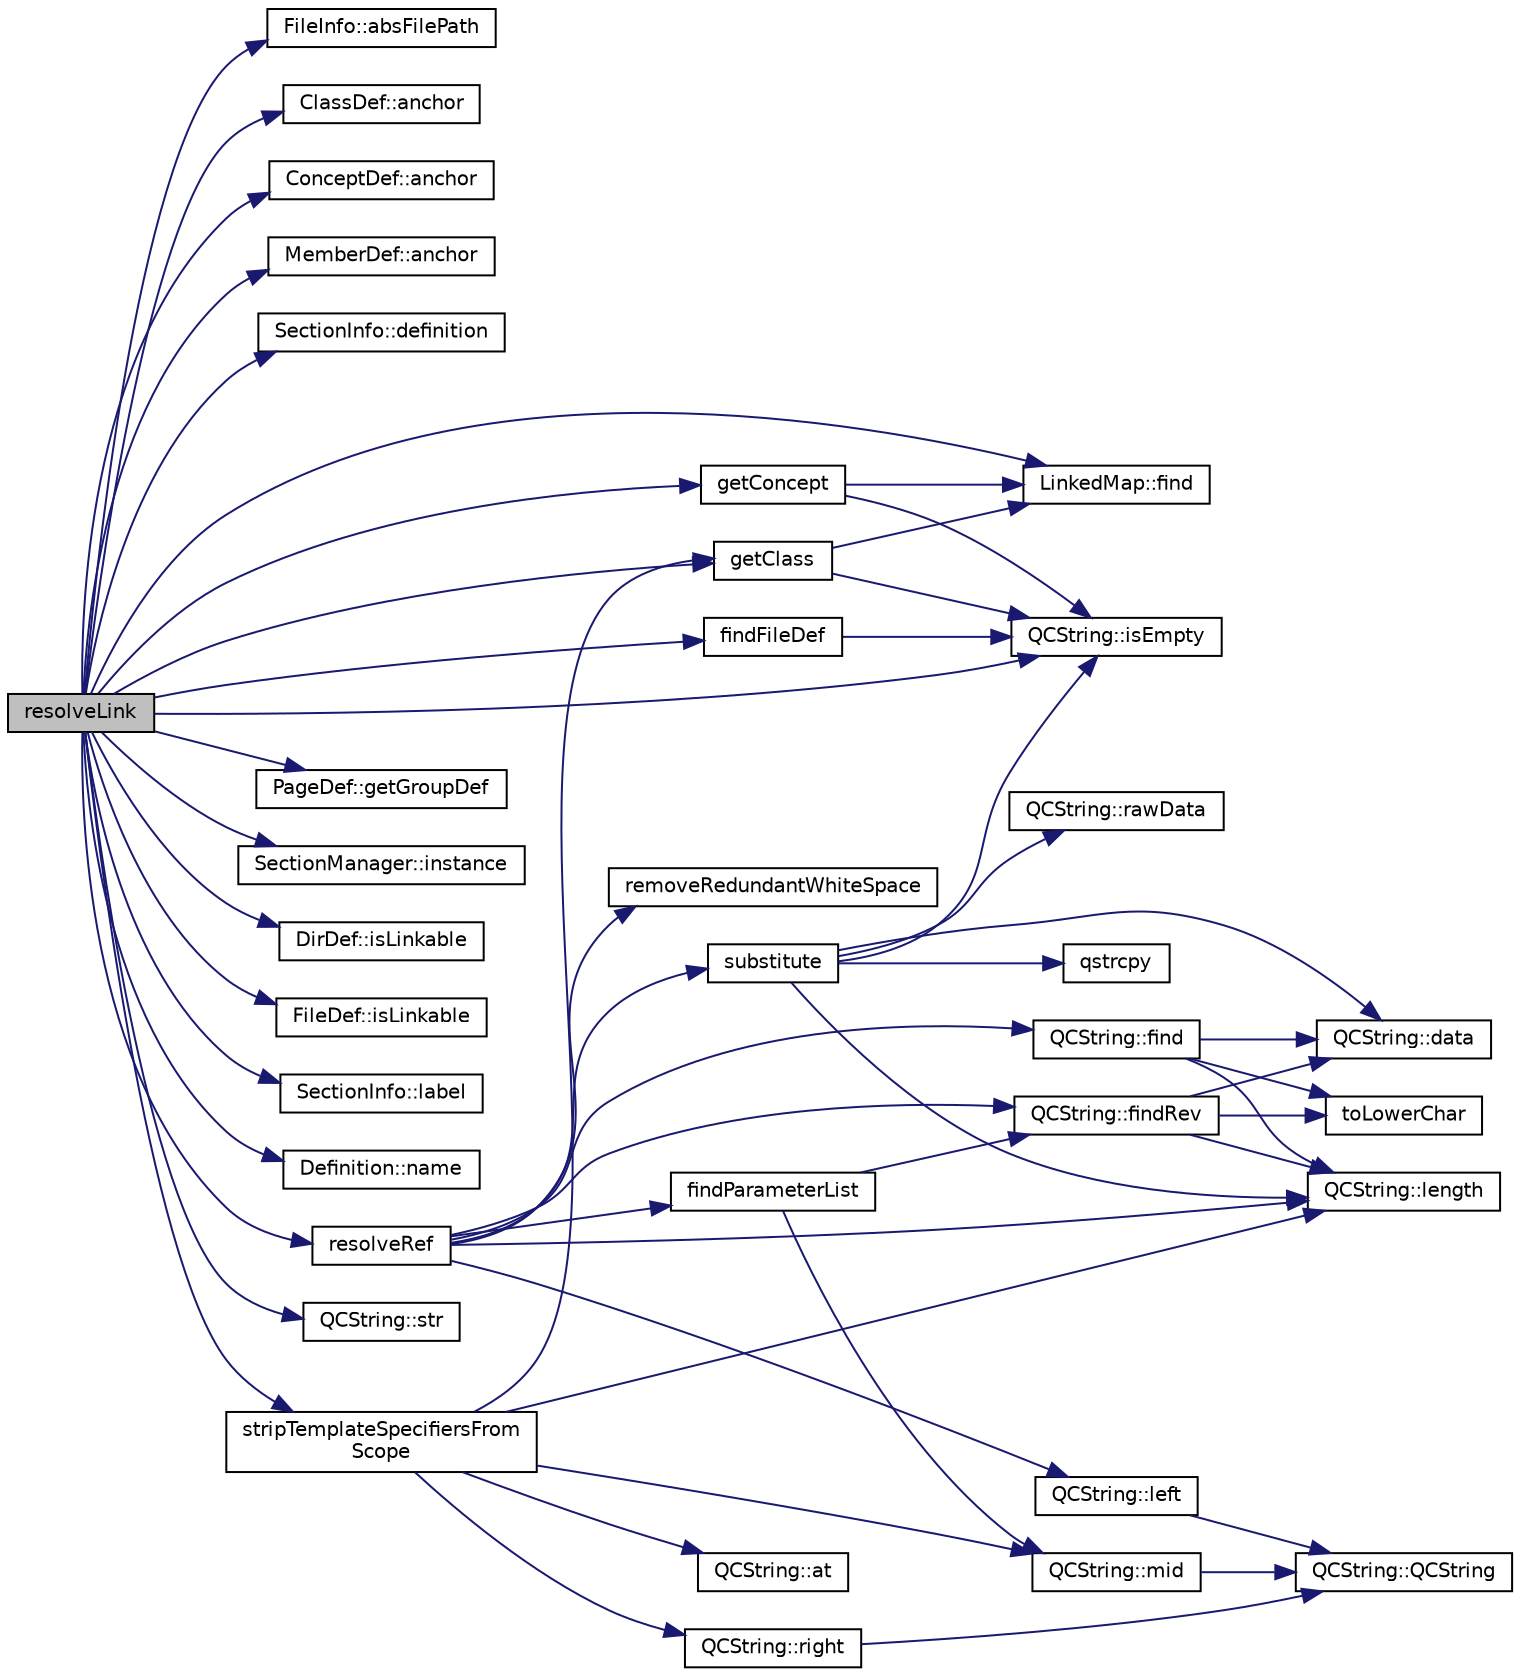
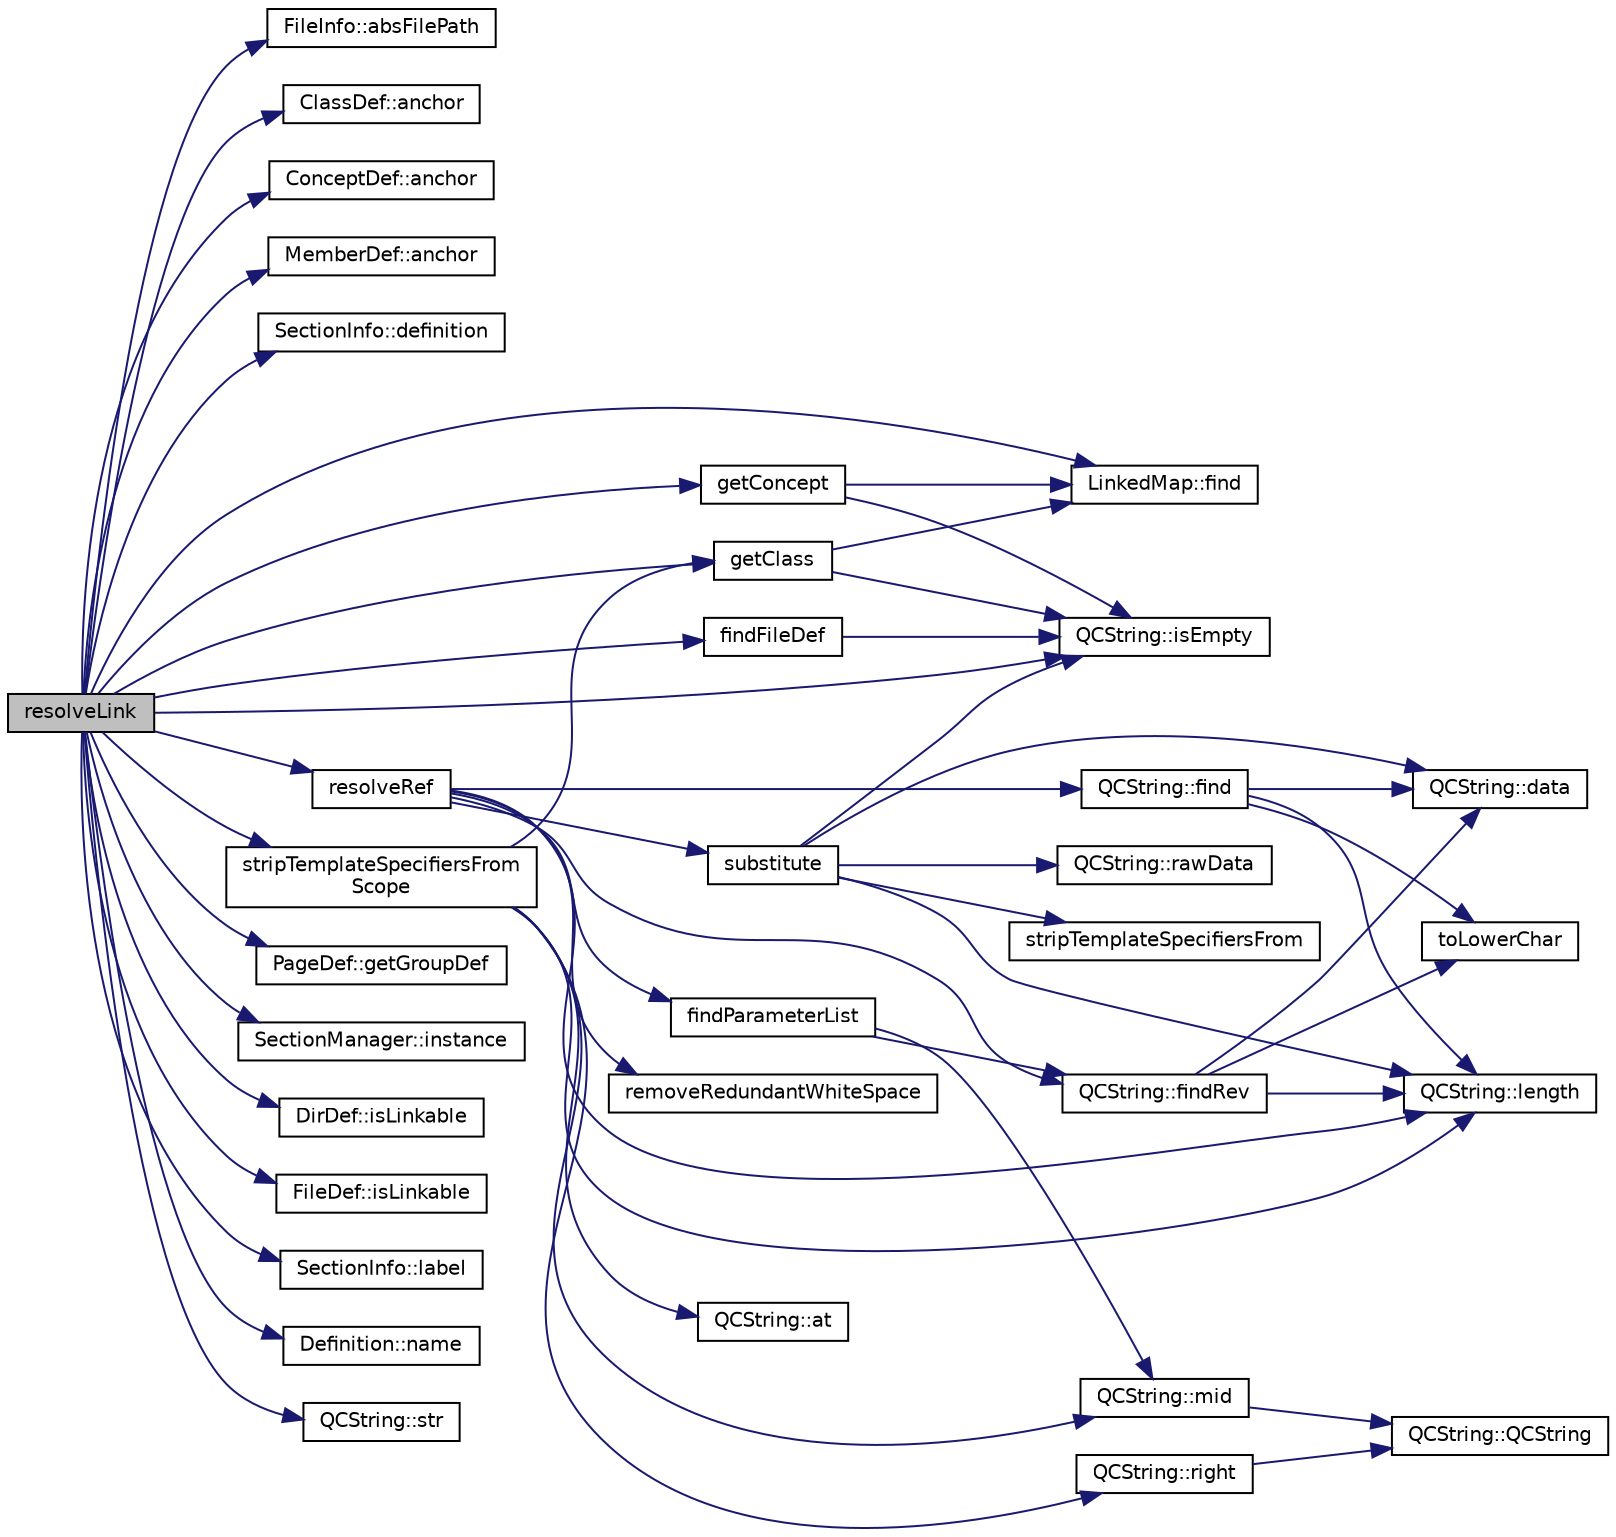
(1117, 963) -> (1165, 941)
(1117, 1496) -> none
